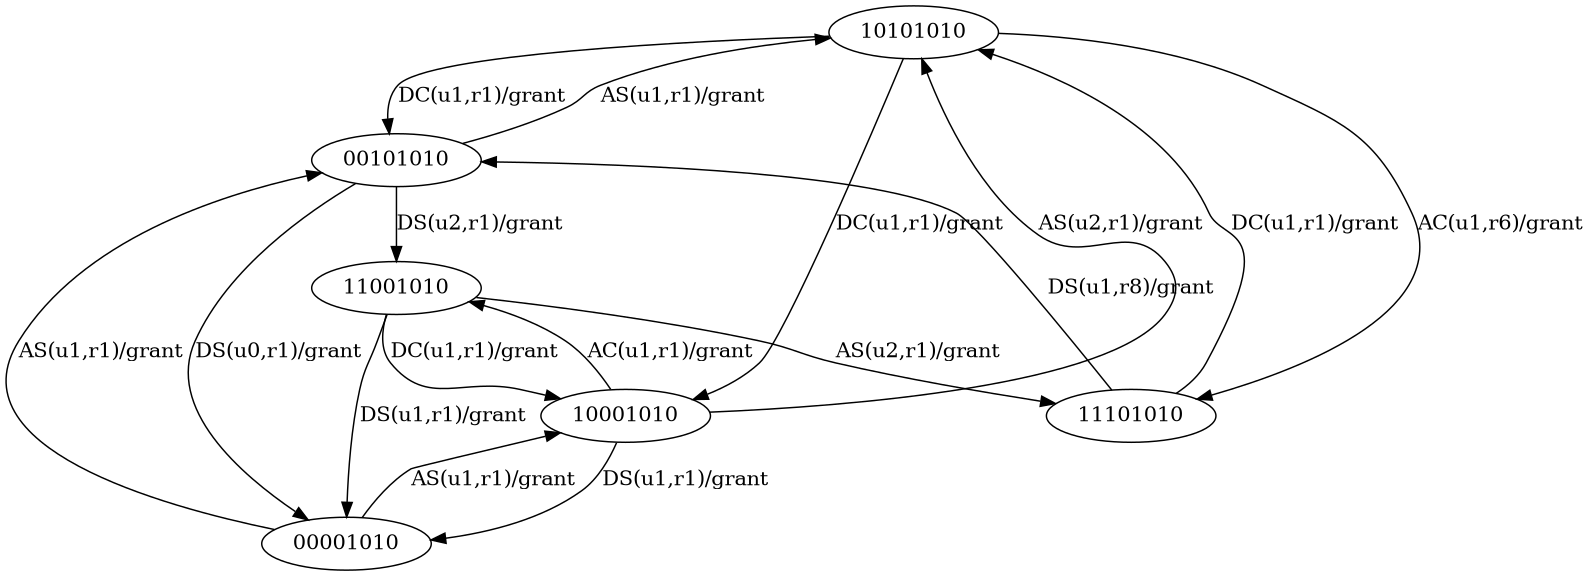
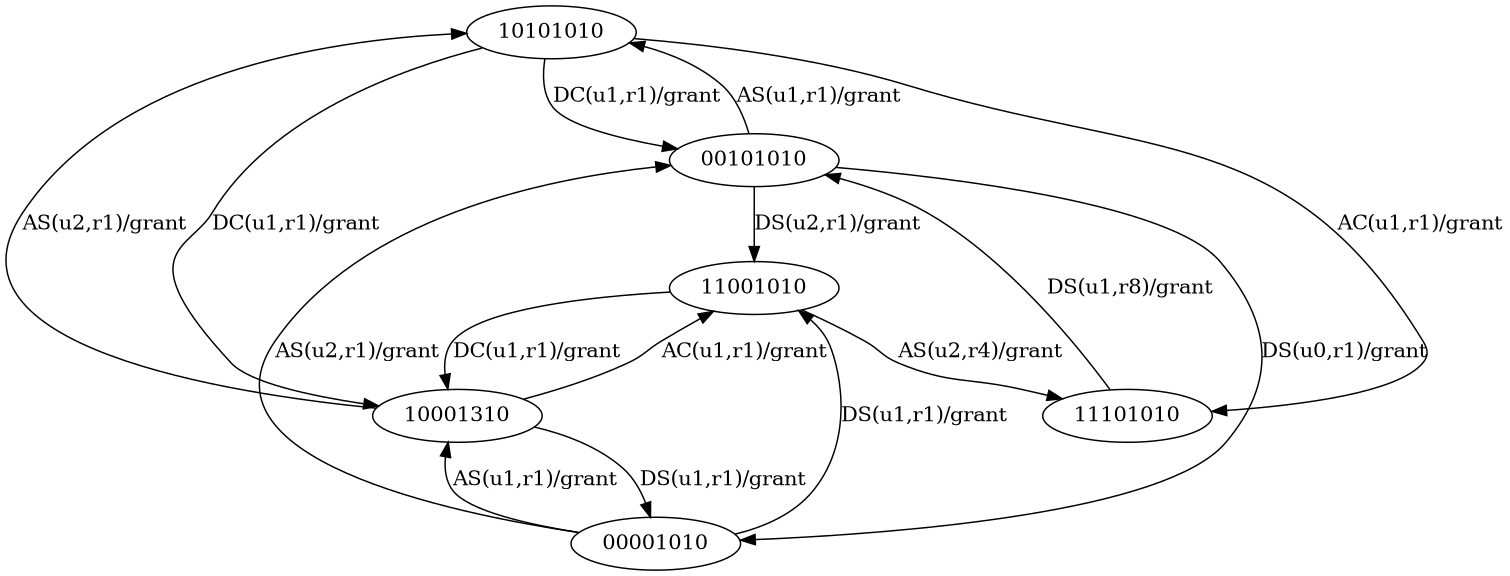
(1194, 186) -> none
(1501, 224) -> (1421, 224)
(101, 352) -> (358, 352)
(918, 352) -> (981, 352)
(356, 406) -> (835, 449)
(626, 416) -> (457, 416)
